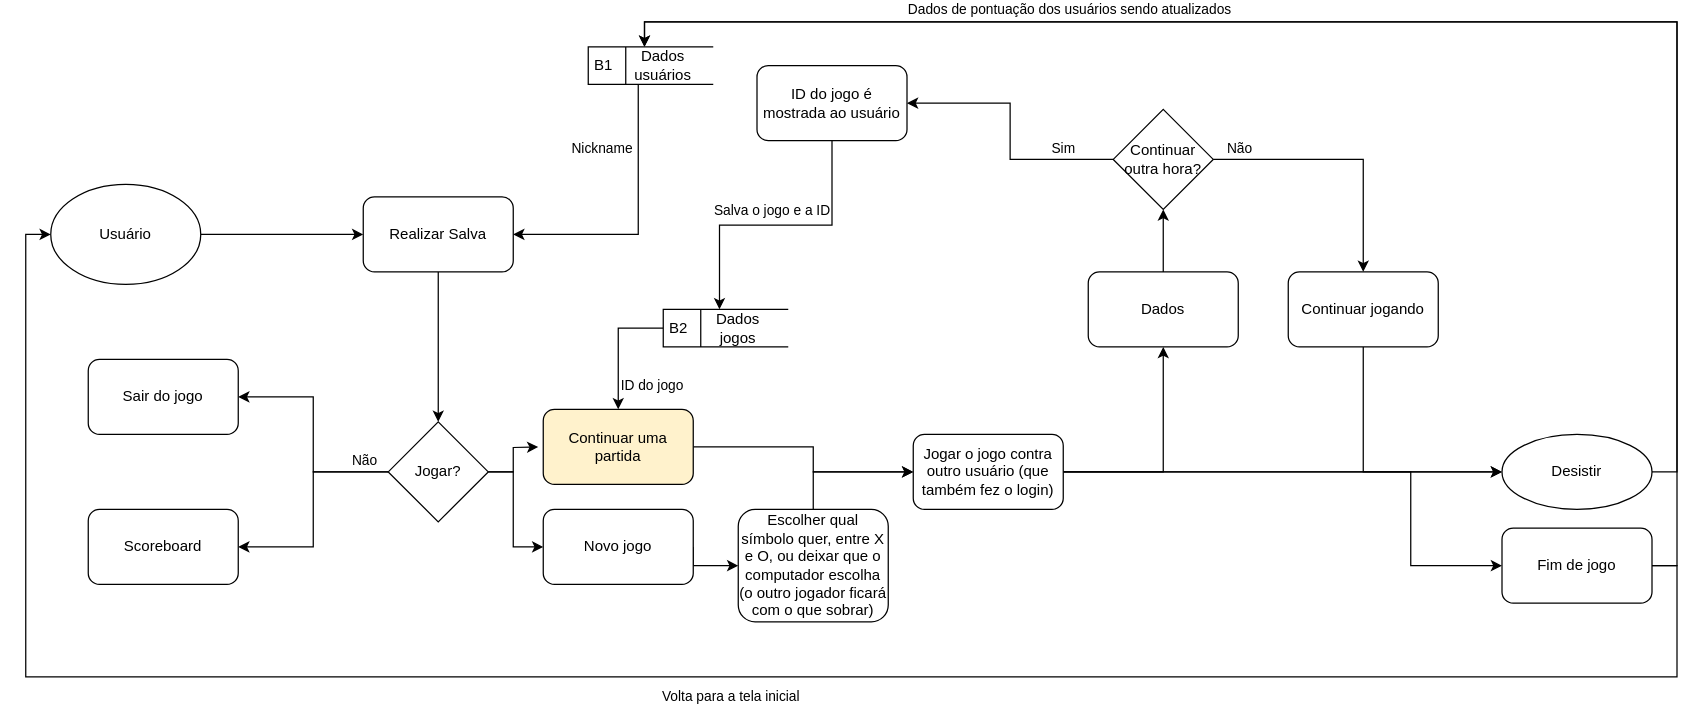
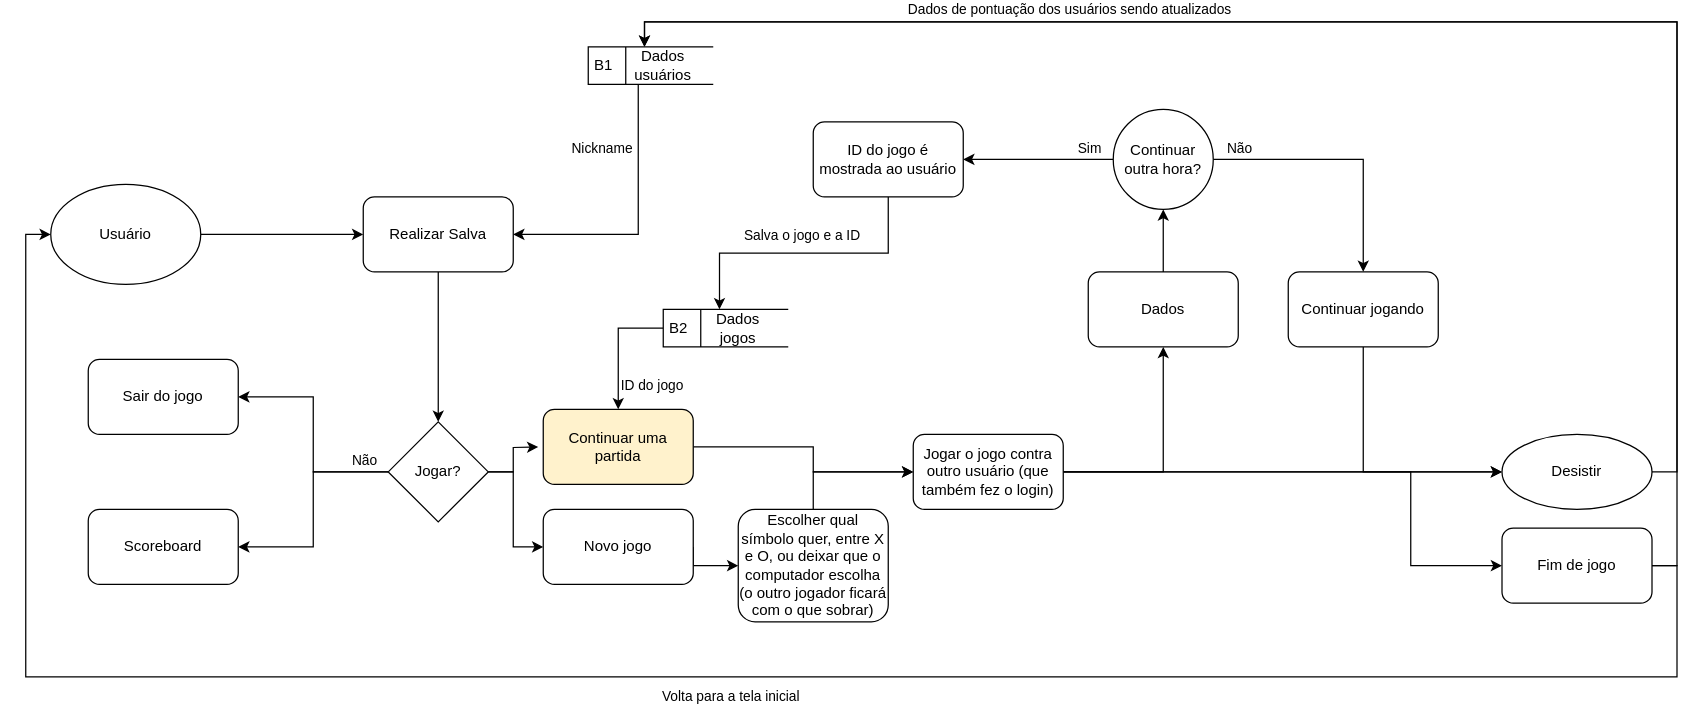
(832, 103) -> (888, 159)
(1163, 159) -> (1163, 159)
